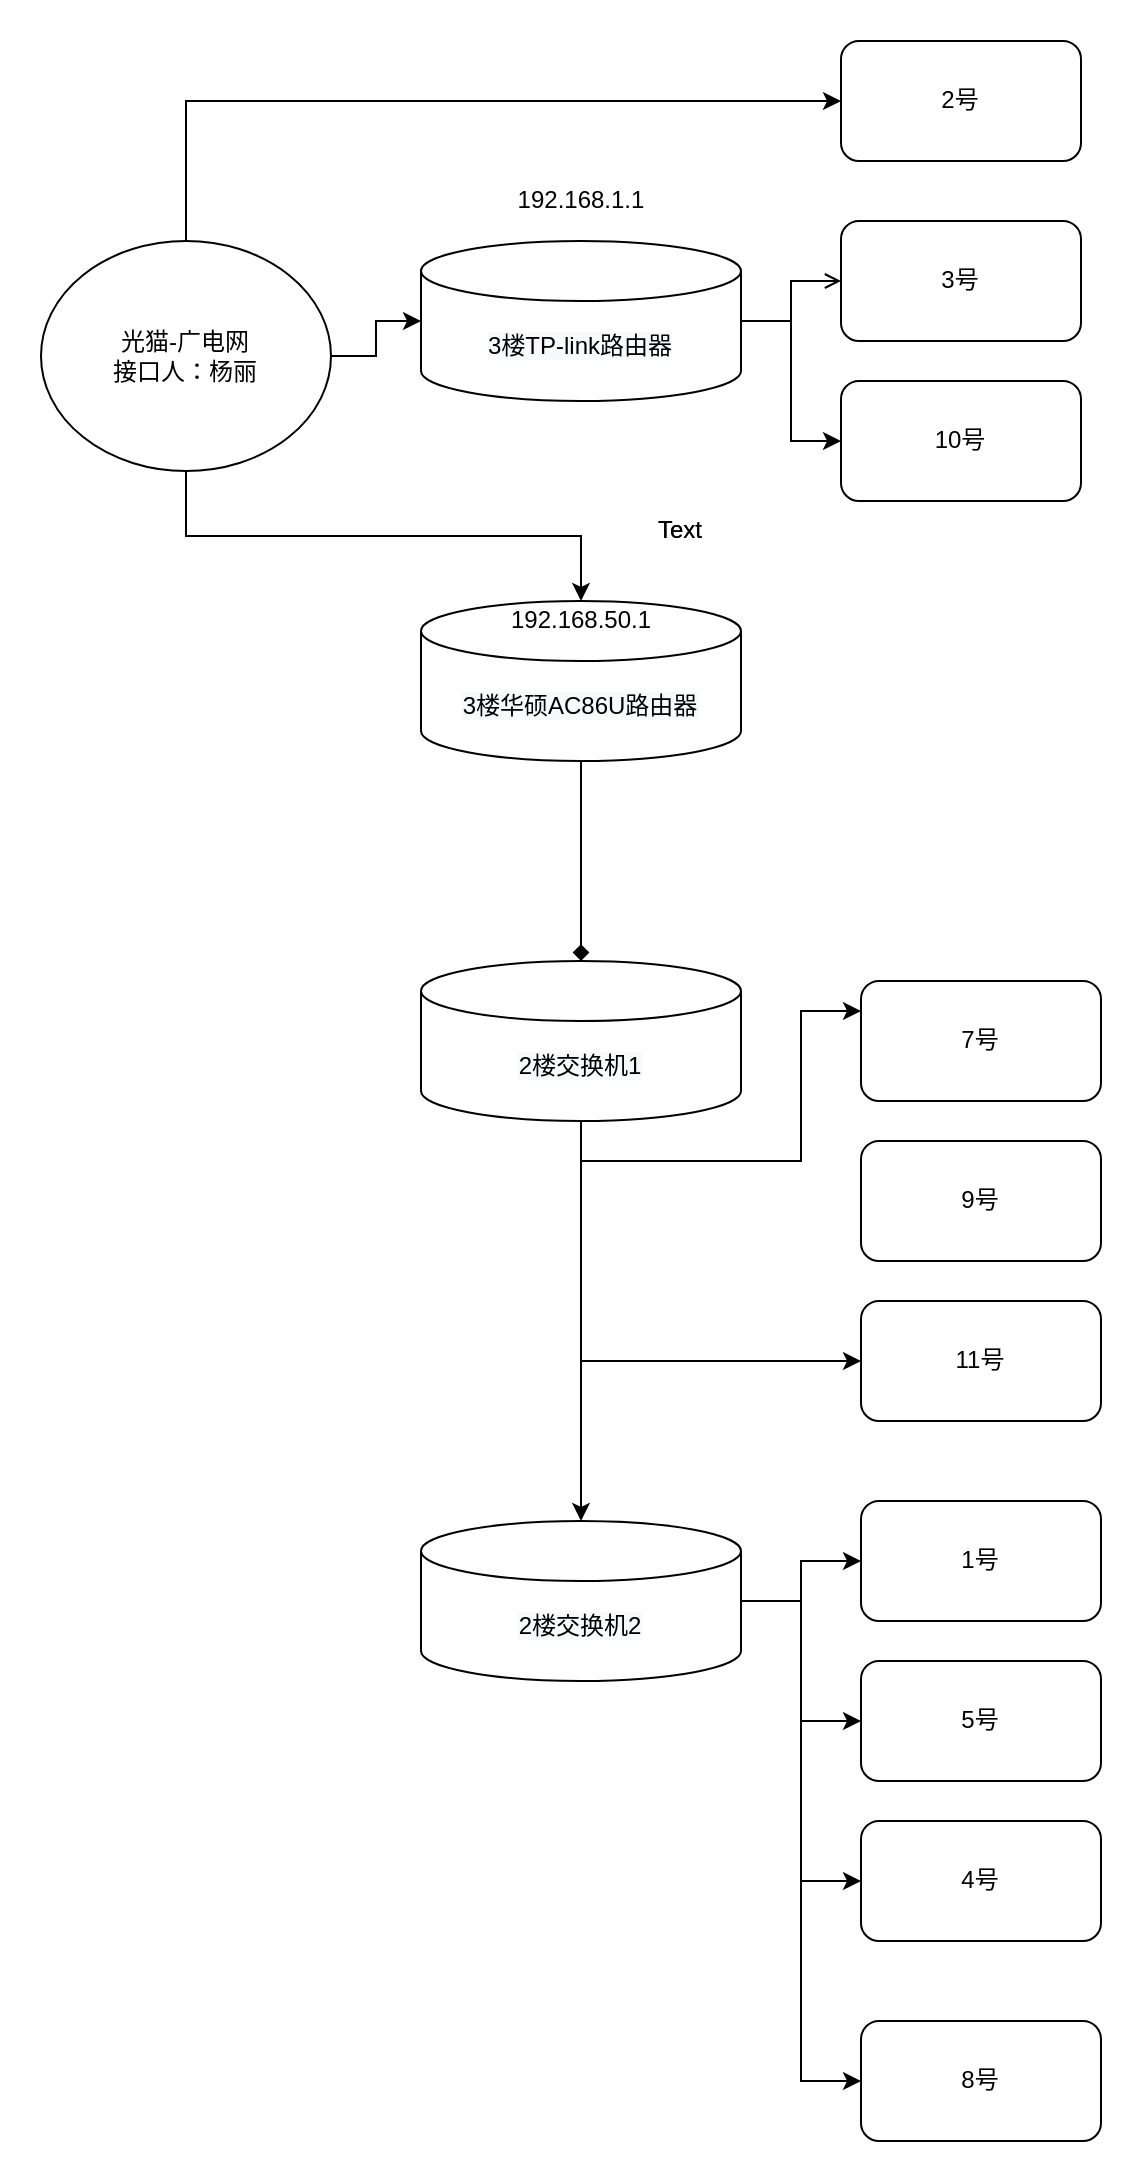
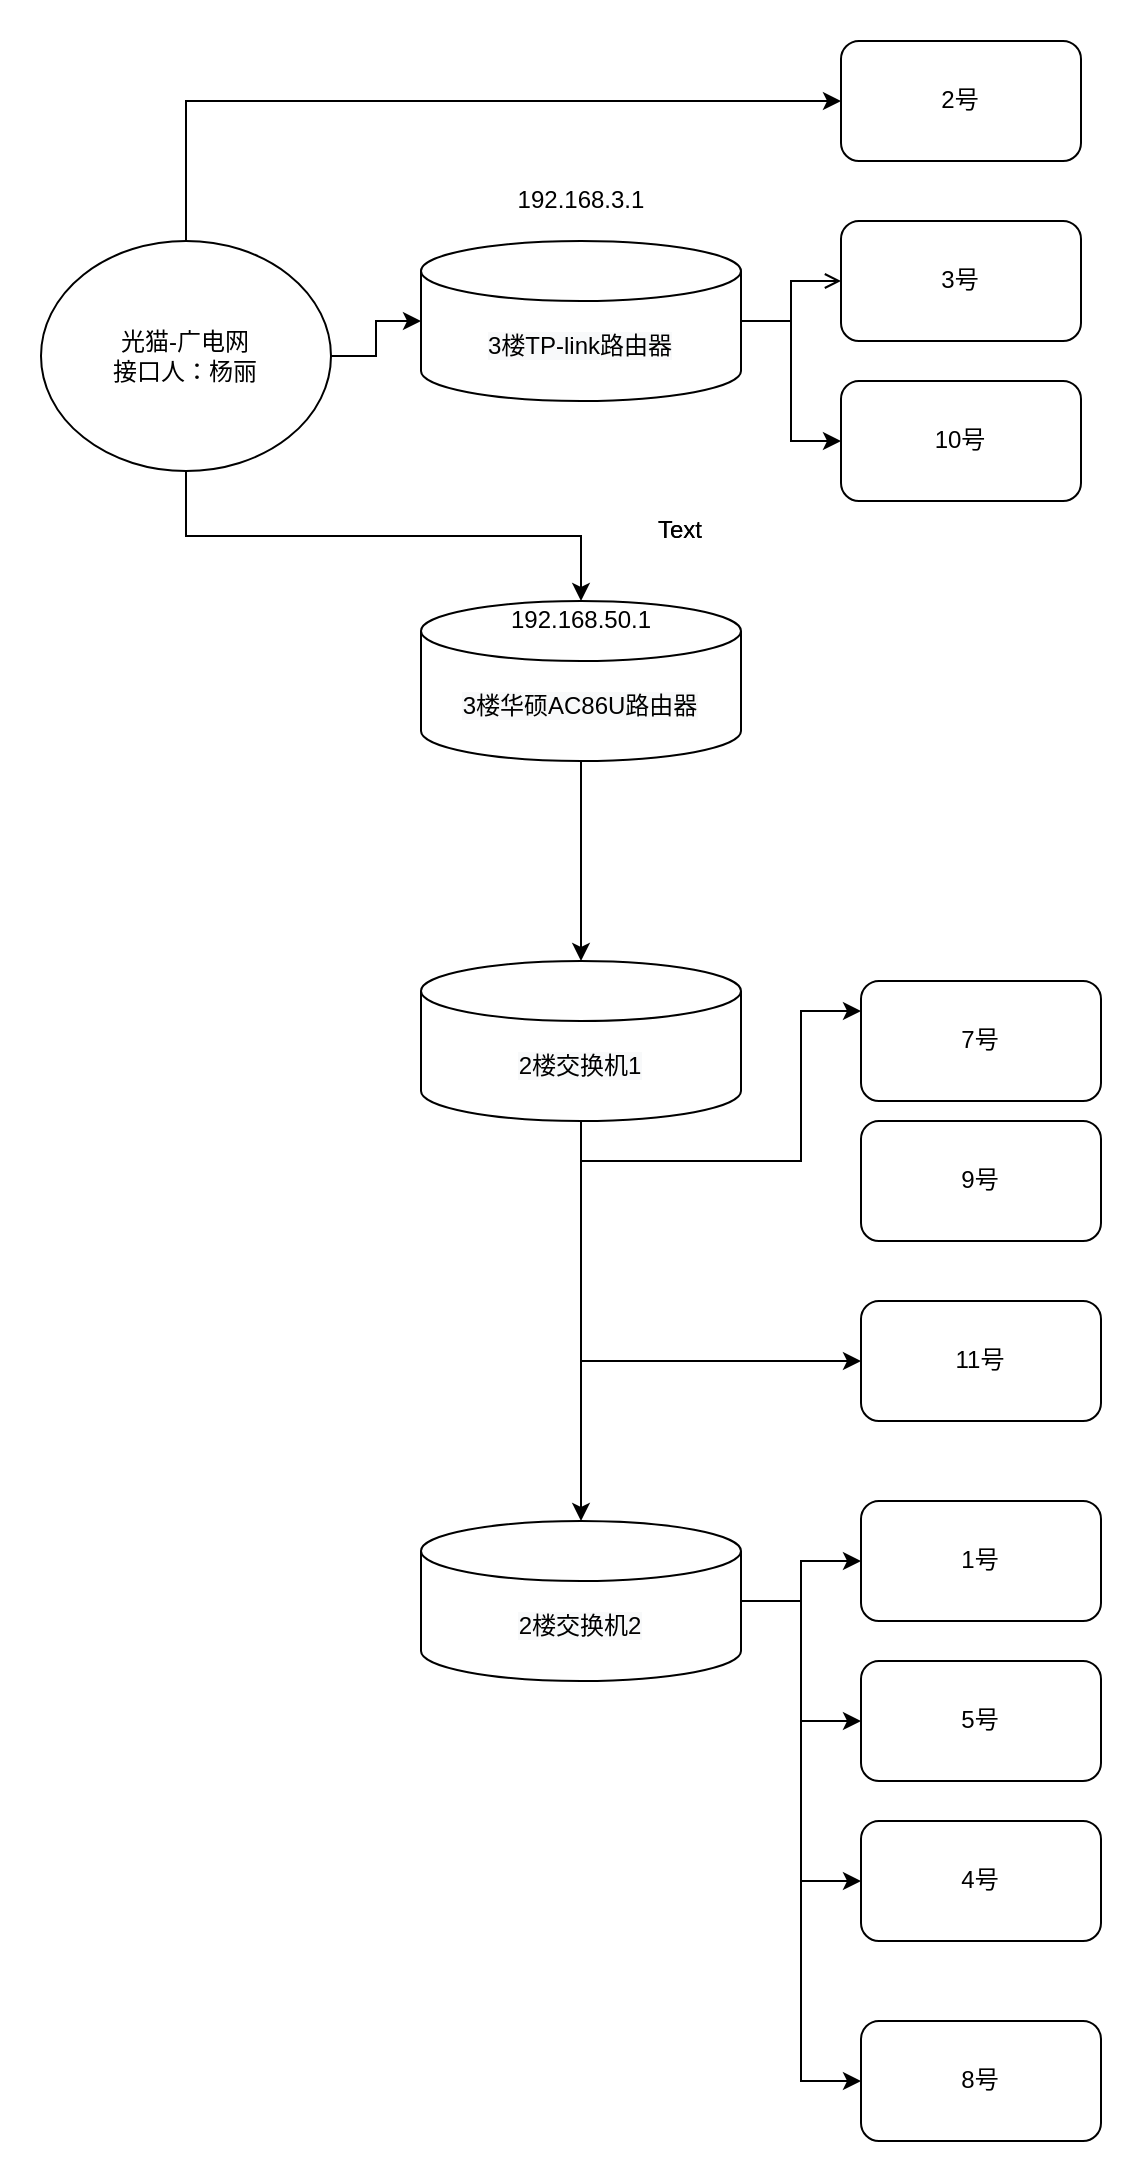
(582, 201) -> (582, 201)
(581, 945) -> (581, 946)
(981, 1201) -> (981, 1181)
